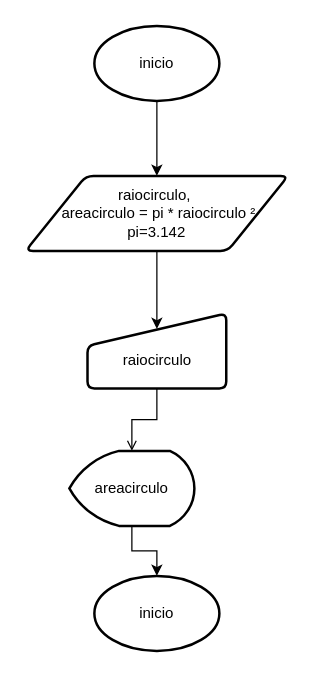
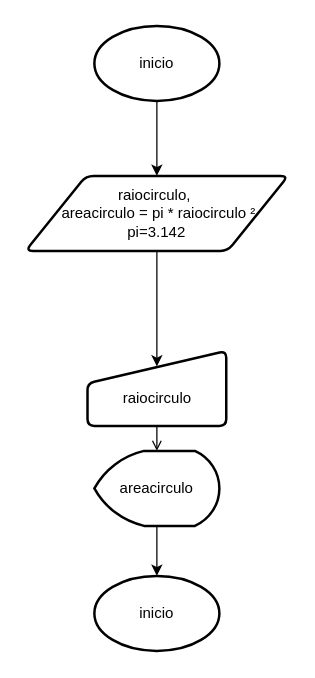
(157, 351) -> (157, 388)
(132, 488) -> (157, 488)
